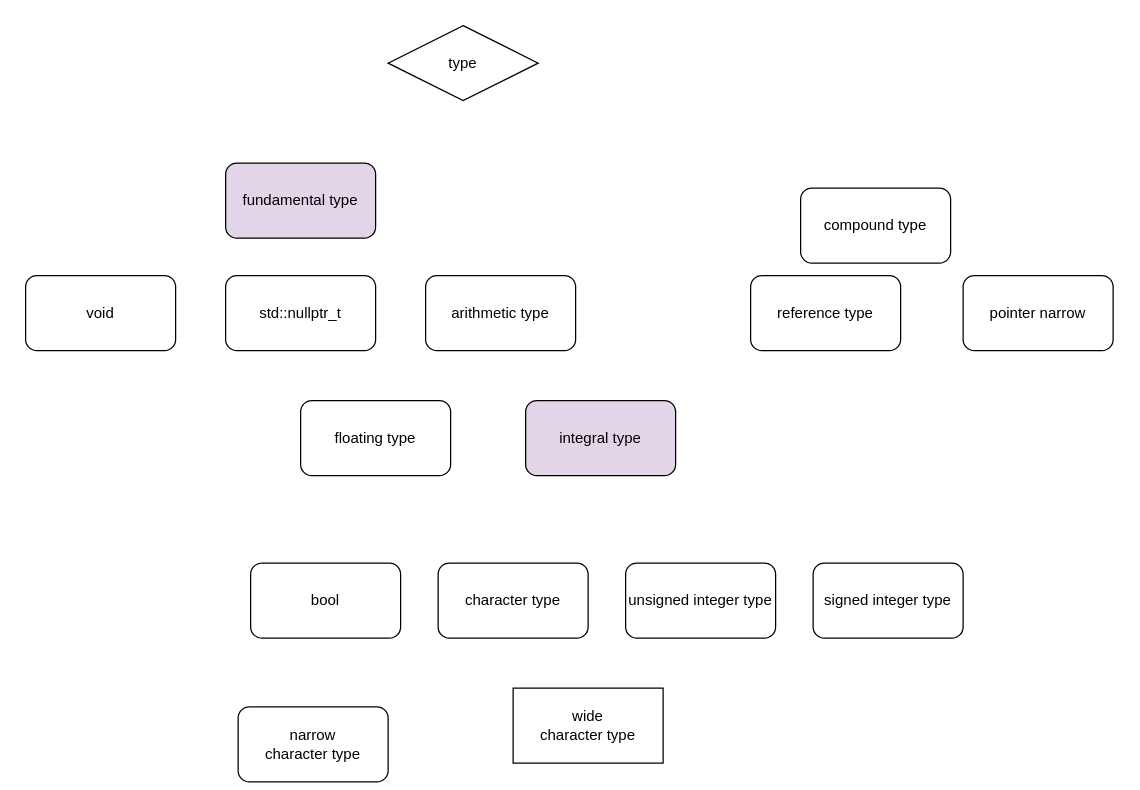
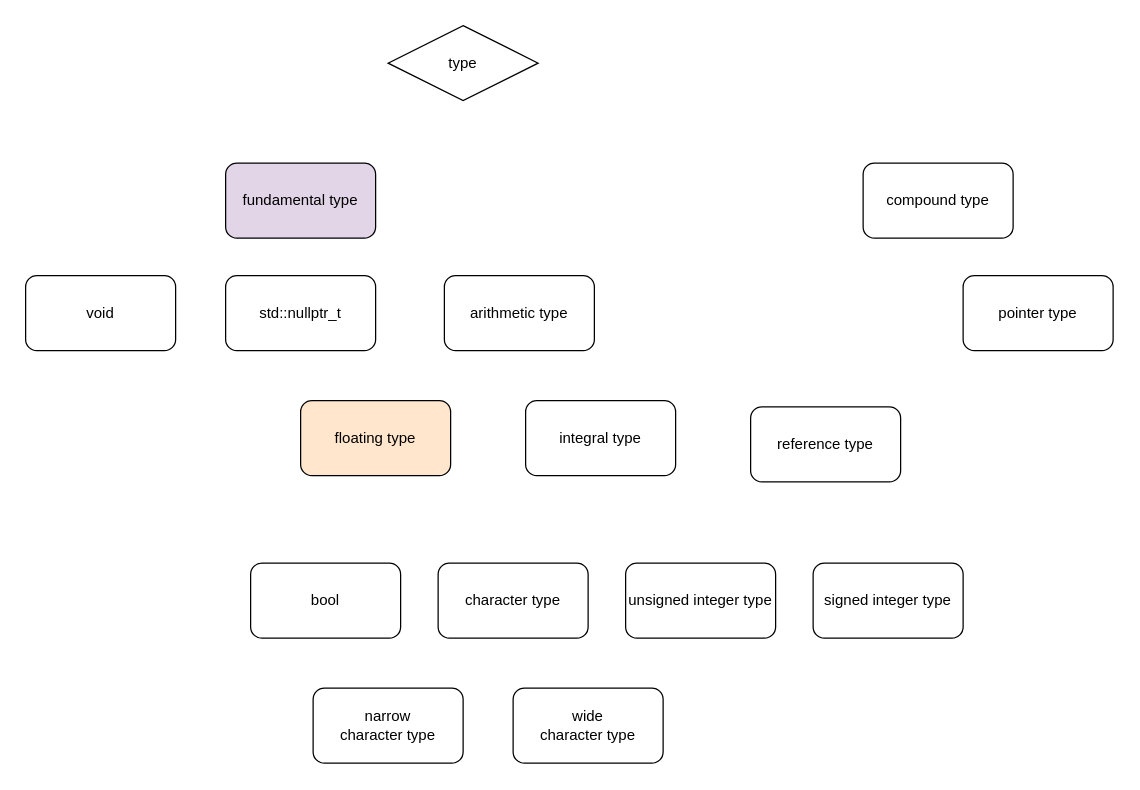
(876, 226) -> (938, 201)
(501, 313) -> (519, 313)
(826, 313) -> (826, 444)
(1038, 313) -> (1038, 313)
(376, 438) -> (376, 438)
(601, 438) -> (601, 438)
(588, 726) -> (588, 726)
(313, 744) -> (388, 726)
